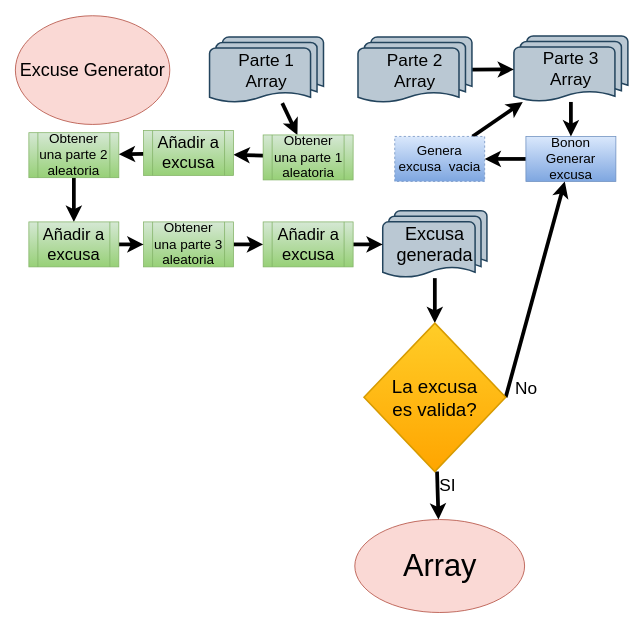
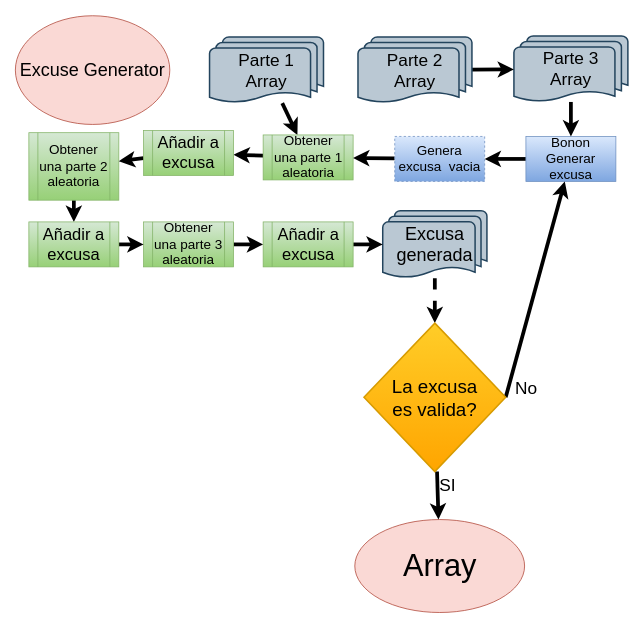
(494, 122) -> (380, 158)
(74, 155) -> (74, 166)
(435, 295) -> (435, 295)
